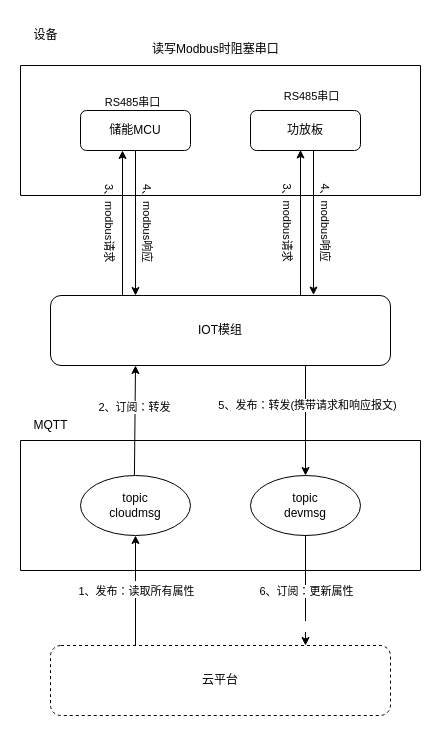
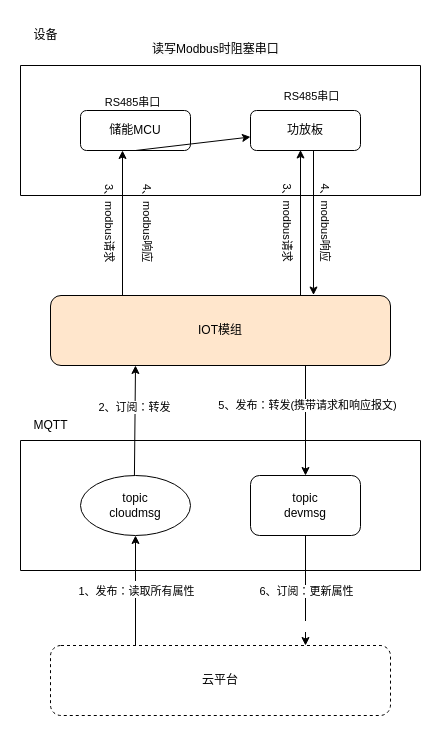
(136, 220) -> (189, 144)
(221, 331) -> (221, 331)
(306, 506) -> (306, 506)
